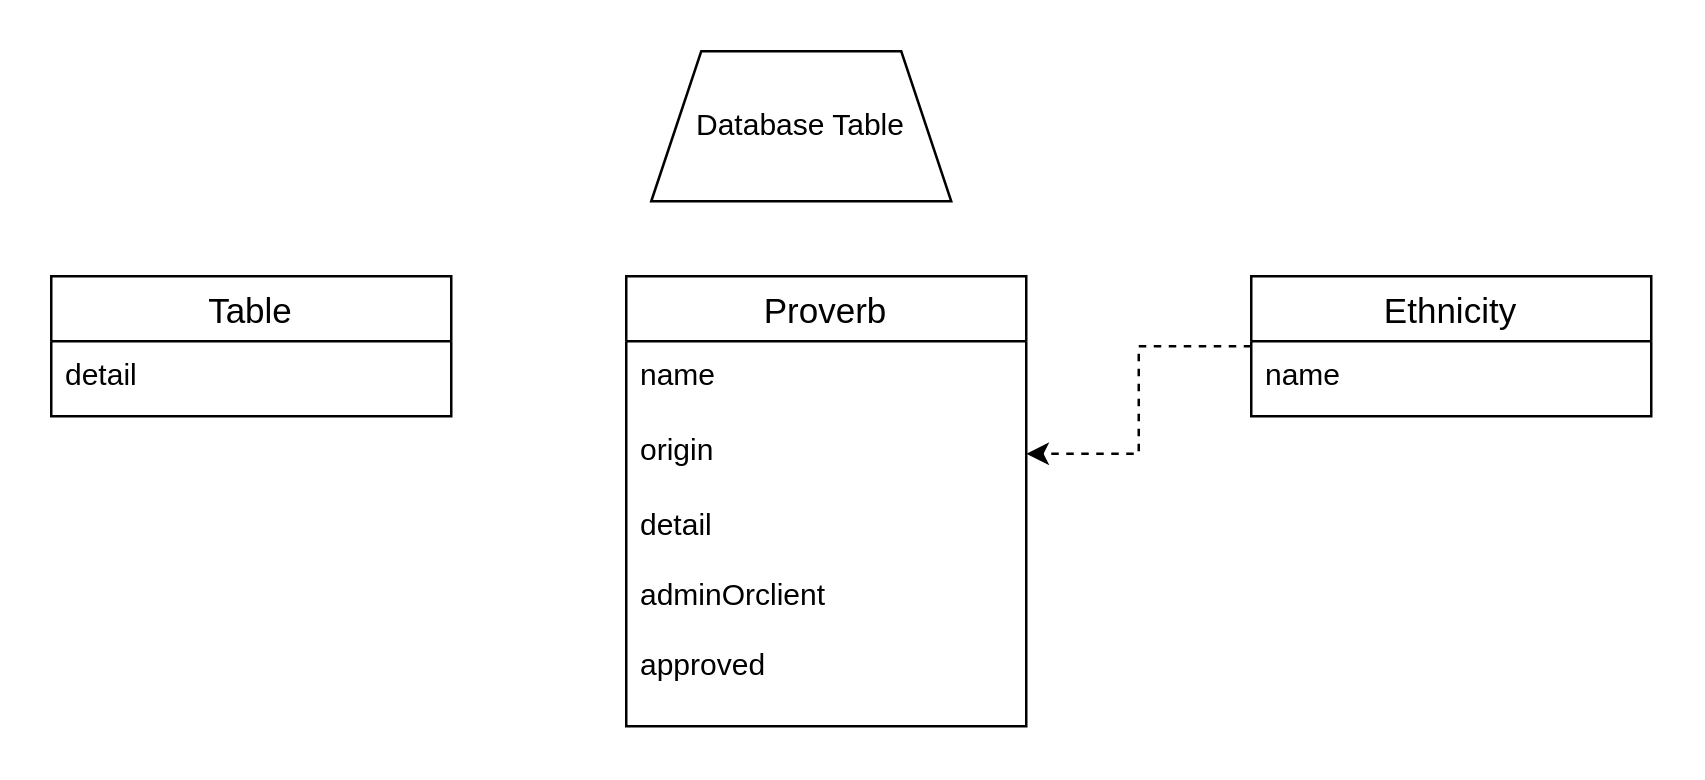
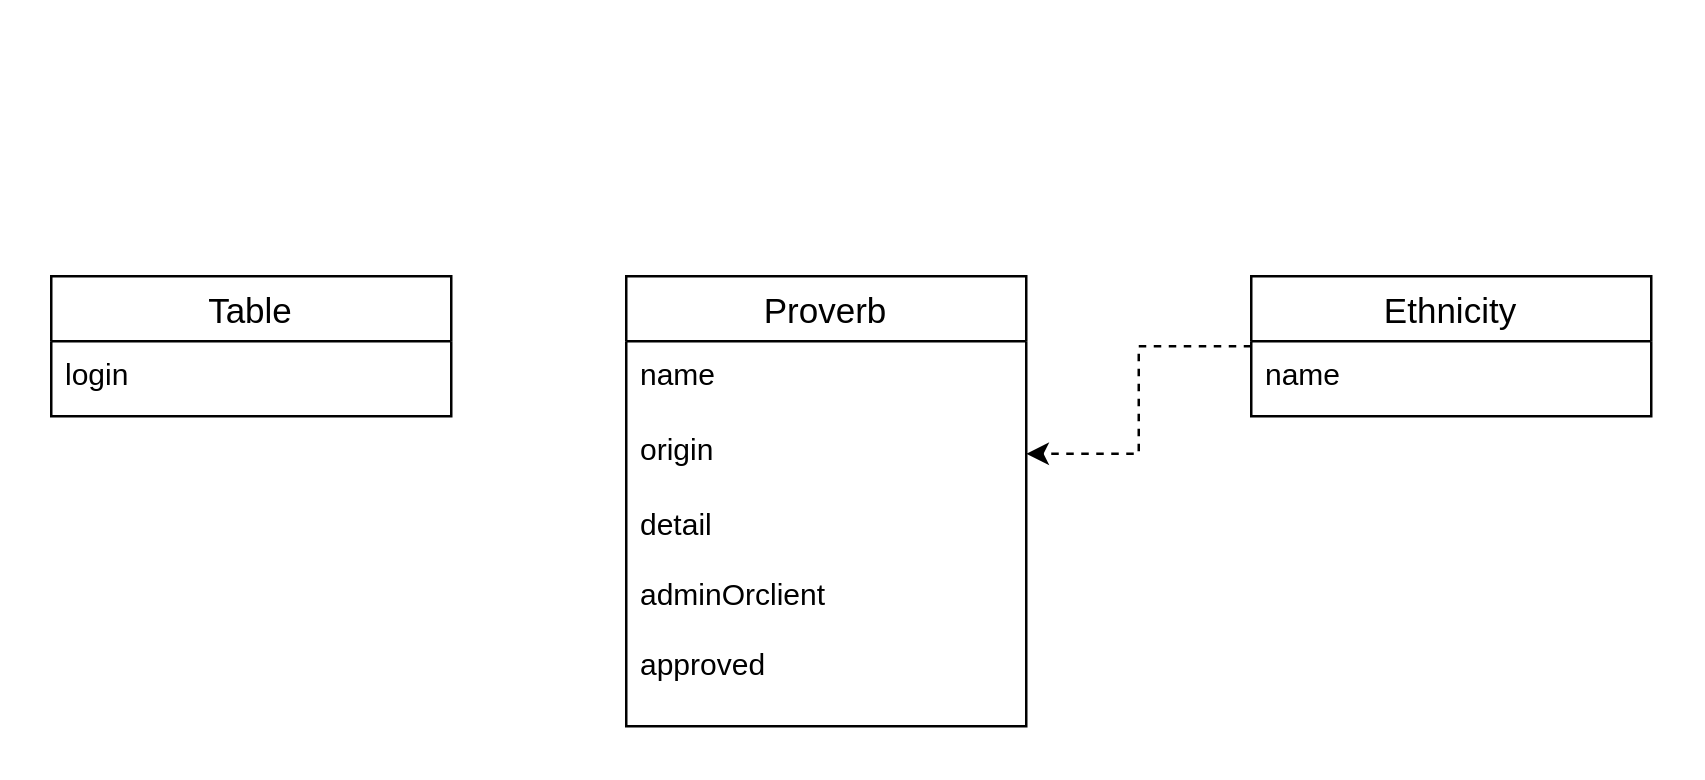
(801, 126) -> none
(108, 375) -> (99, 375)
